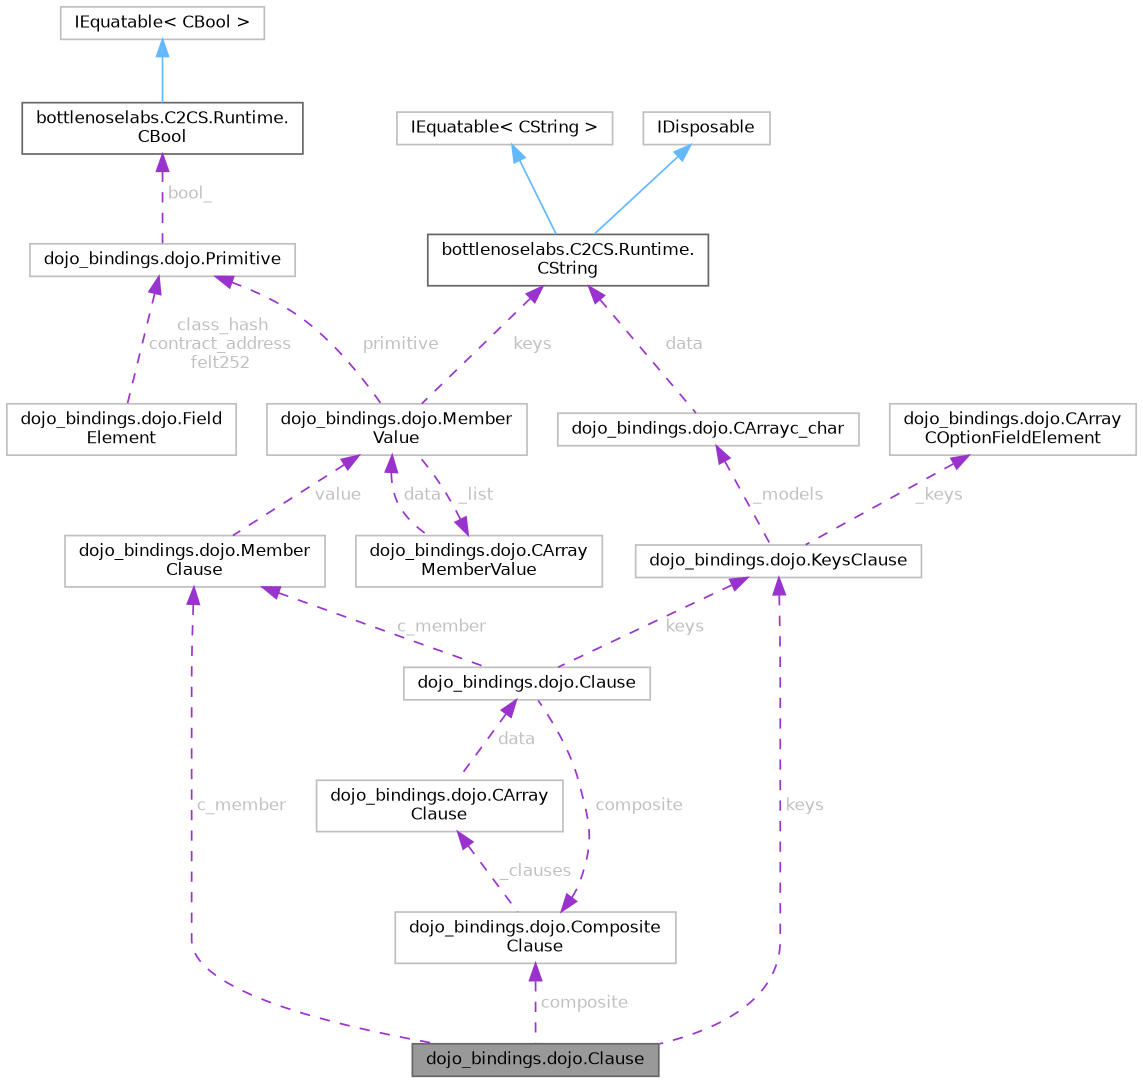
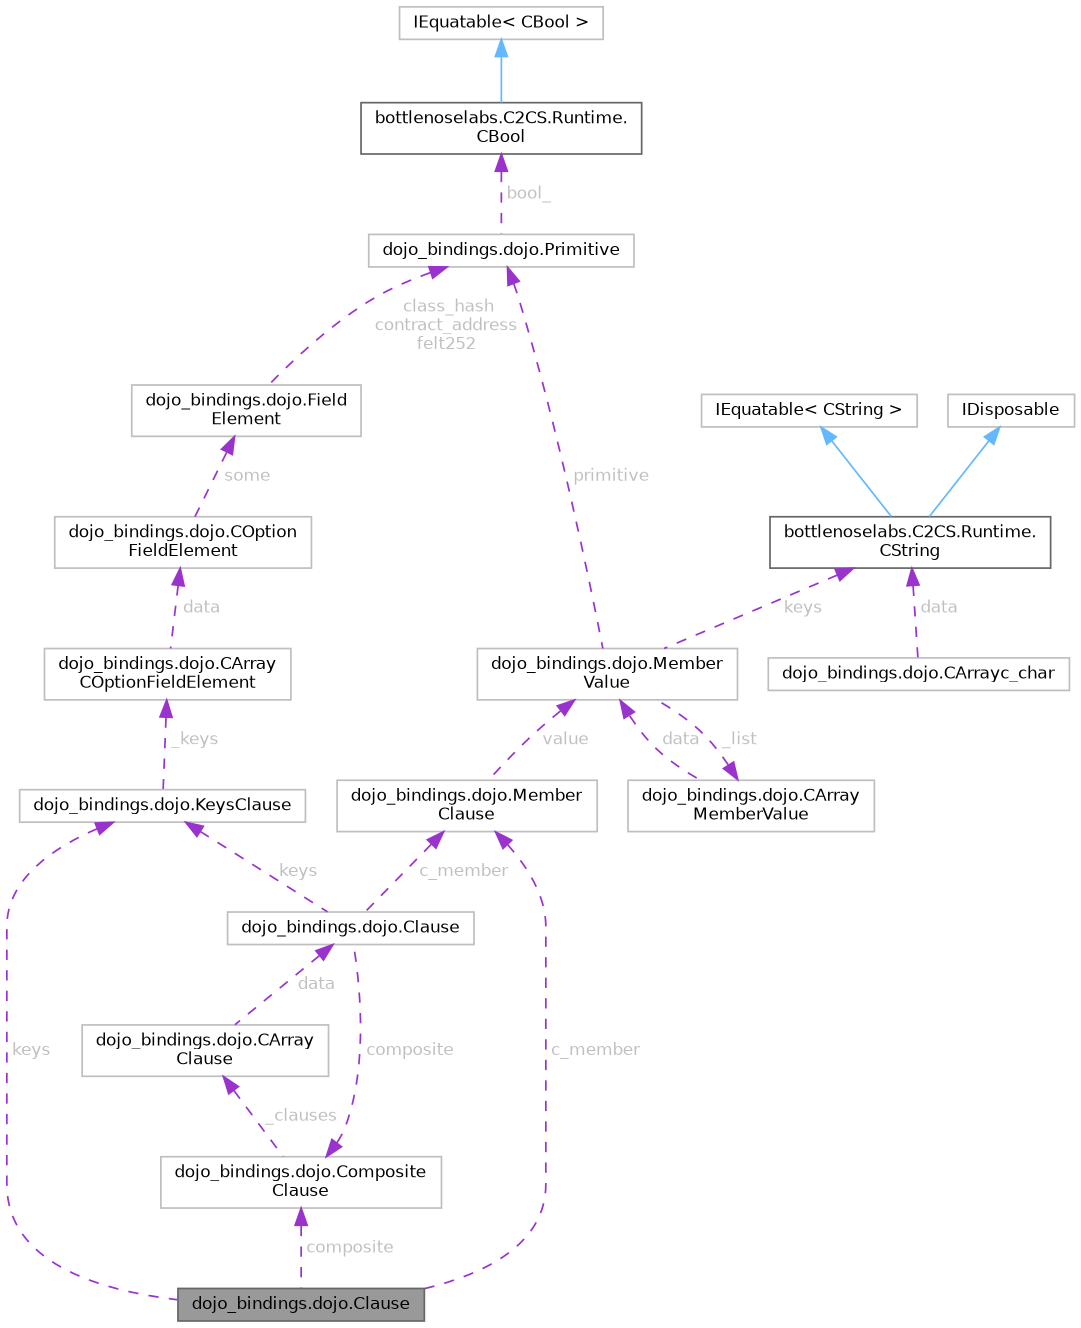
(748, 503) -> none
none -> (183, 542)
